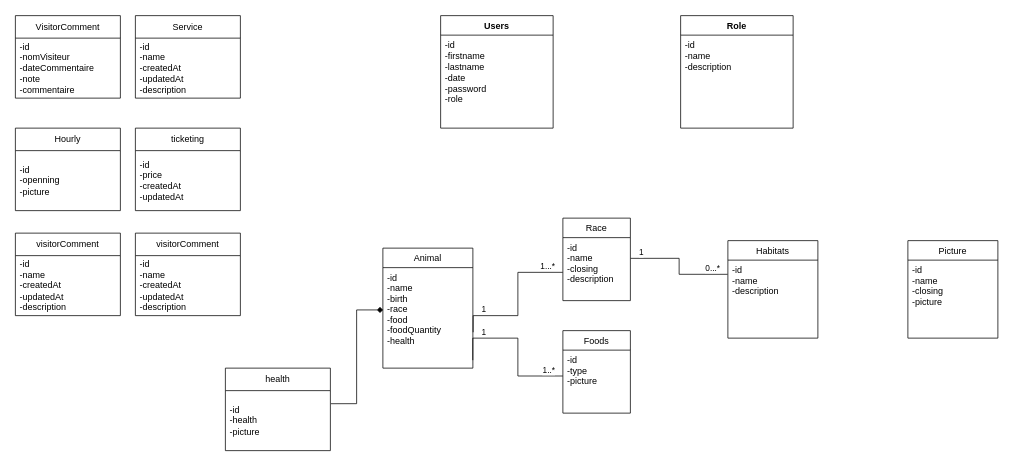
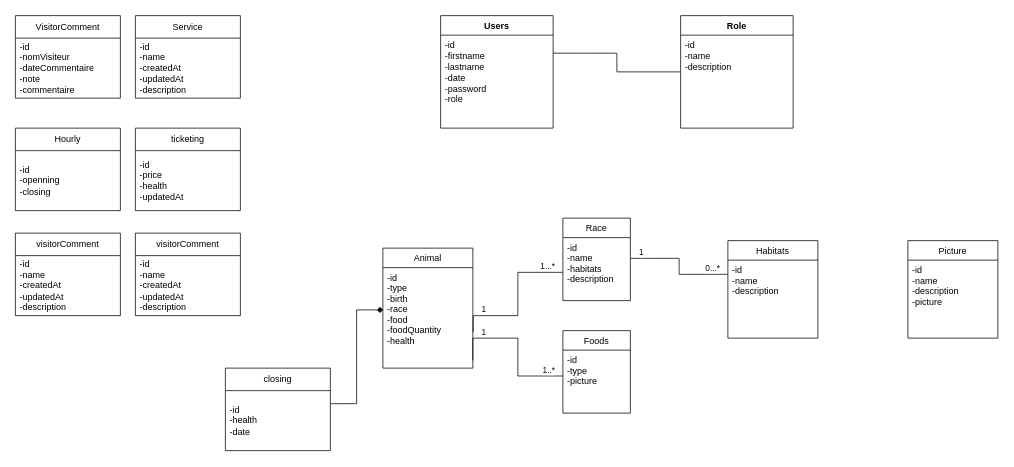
none -> (617, 62)
(41, 180) -> (41, 180)
(165, 180) -> (165, 180)
(573, 248) -> (573, 248)
(918, 270) -> (918, 270)
(393, 278) -> (393, 278)
(278, 379) -> (278, 379)
(249, 420) -> (246, 420)
